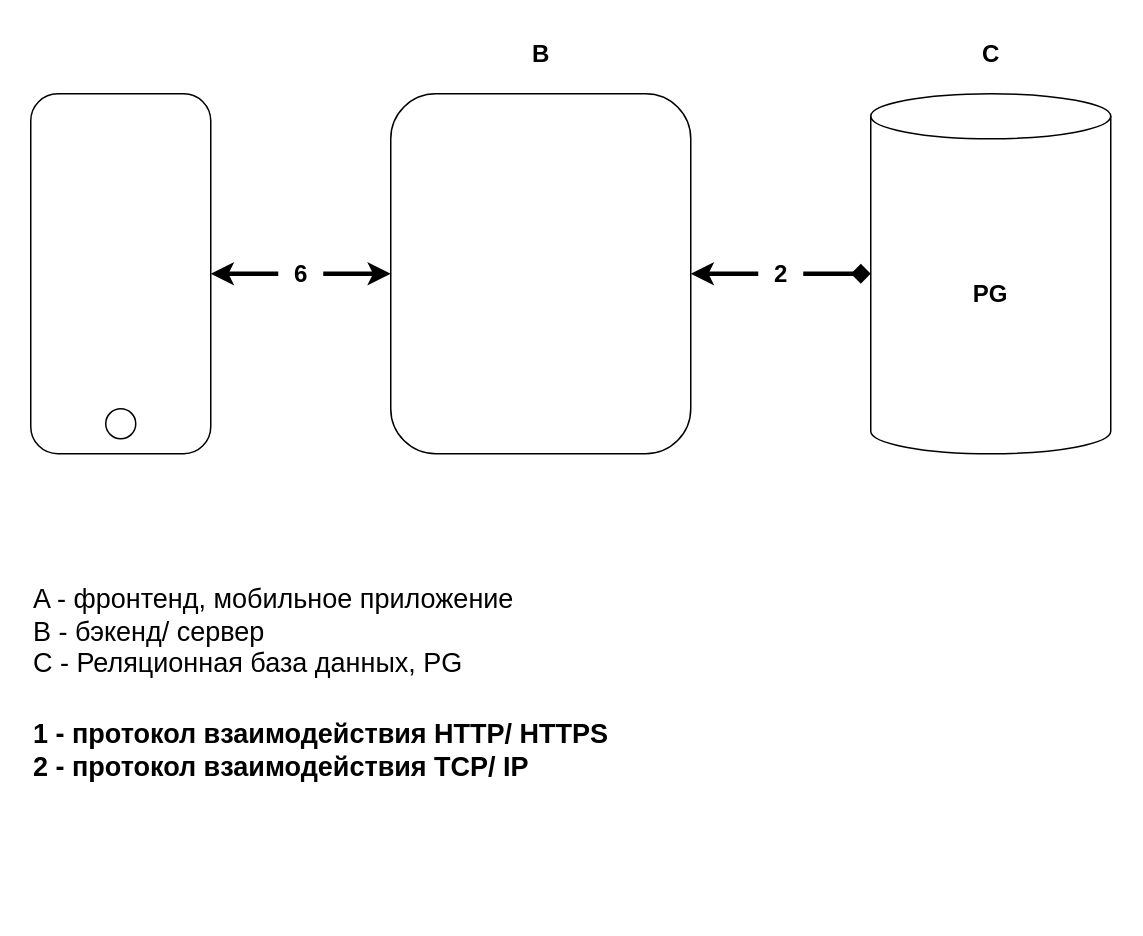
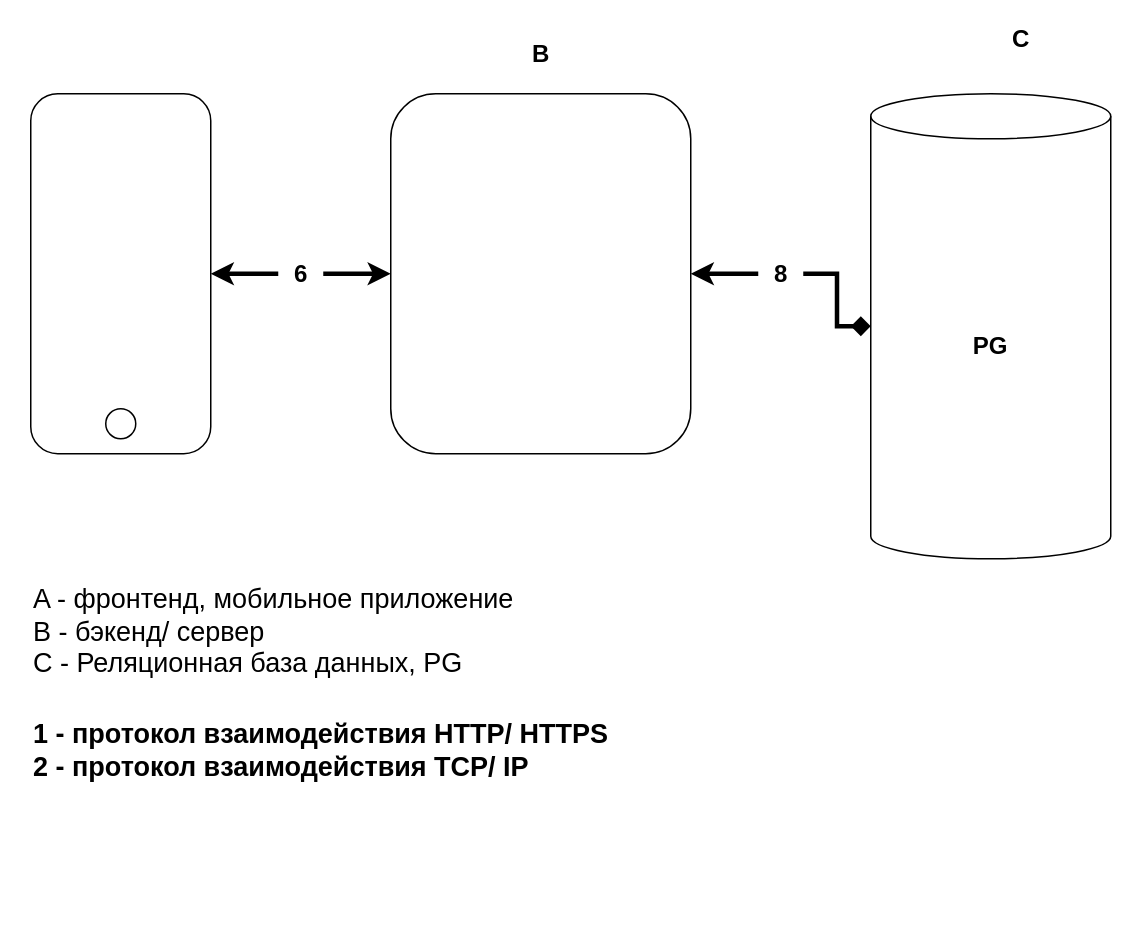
(991, 53) -> (1021, 38)
(782, 274) -> (782, 274)
(991, 274) -> (991, 326)
